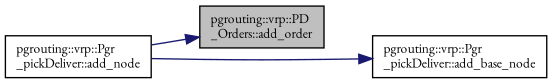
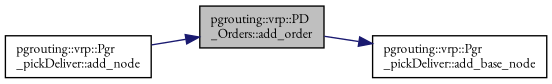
(255, 60) -> (342, 39)
